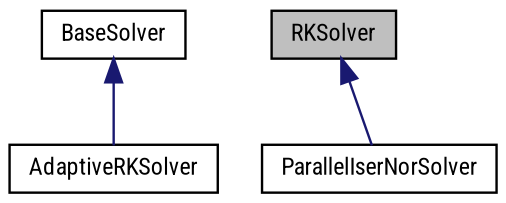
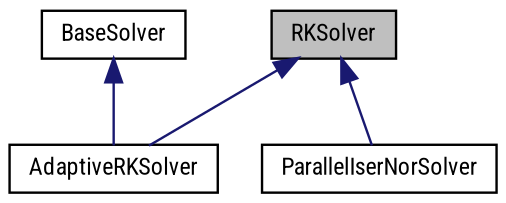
none -> (213, 108)
